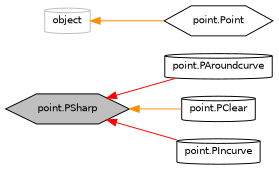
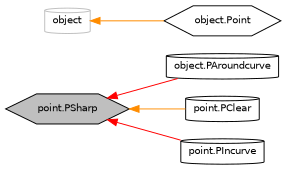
(218, 21) -> (222, 21)
(218, 66) -> (222, 66)
